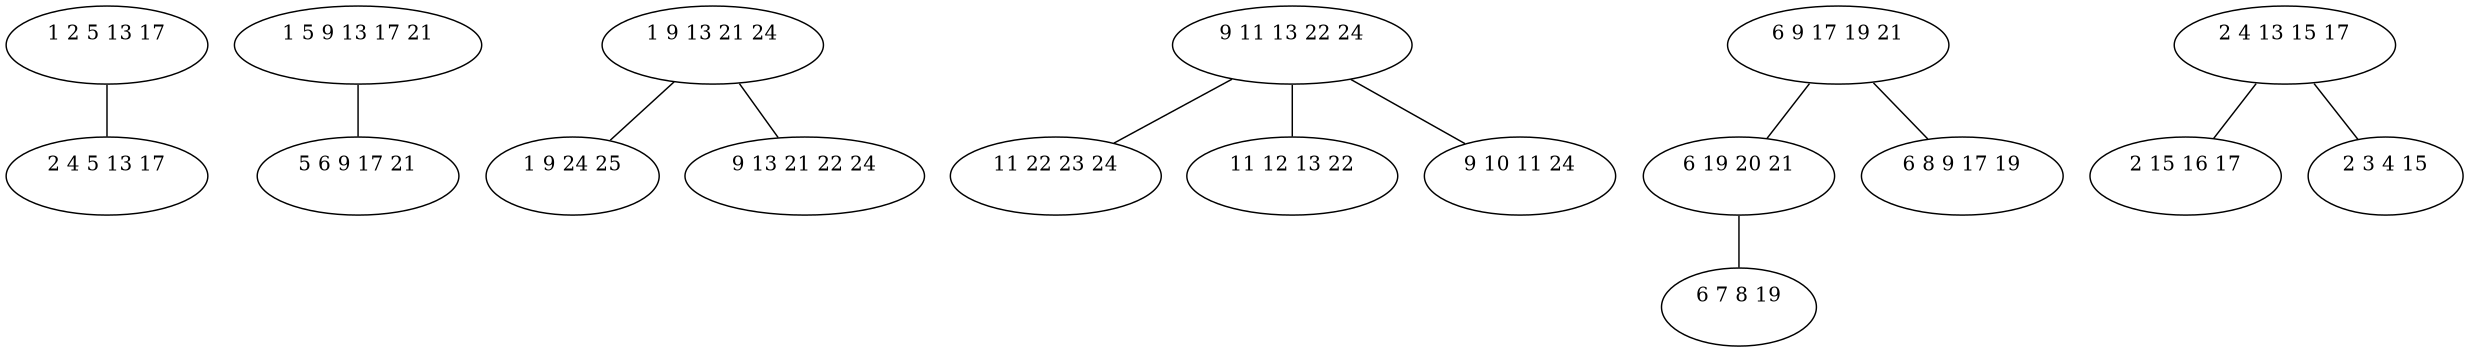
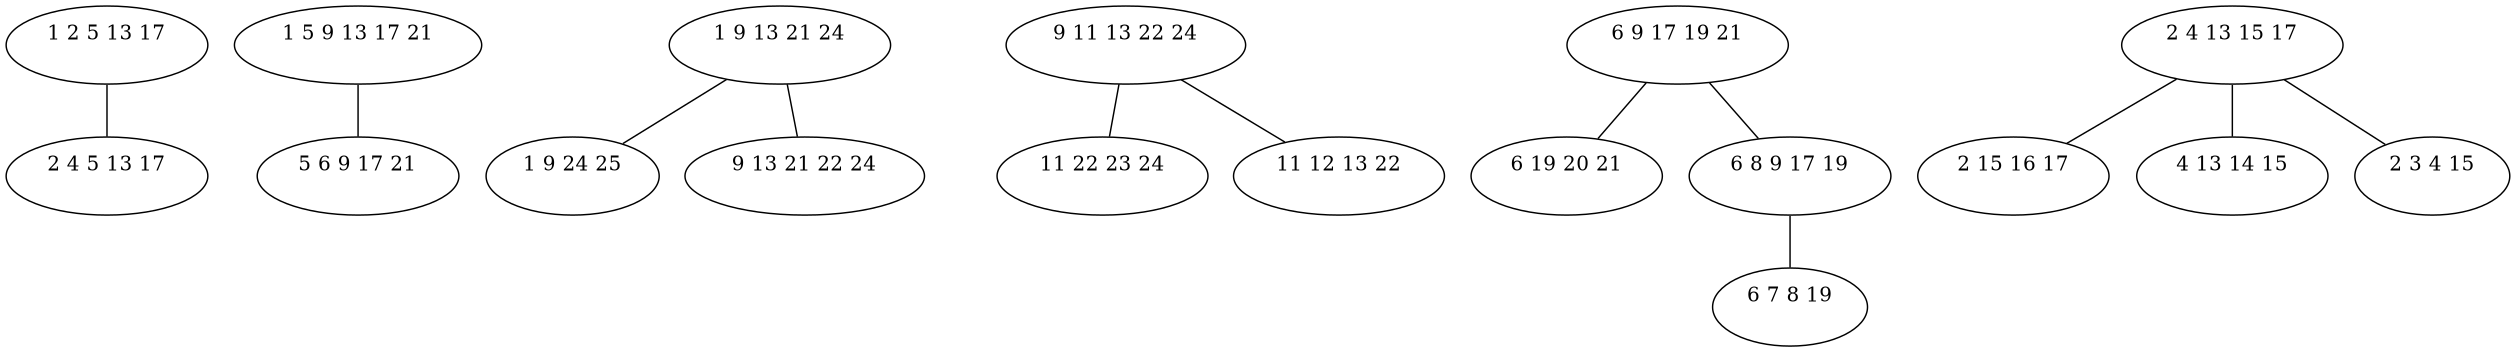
(1520, 176) -> none
none -> (2232, 176)
(1739, 242) -> (1790, 242)
